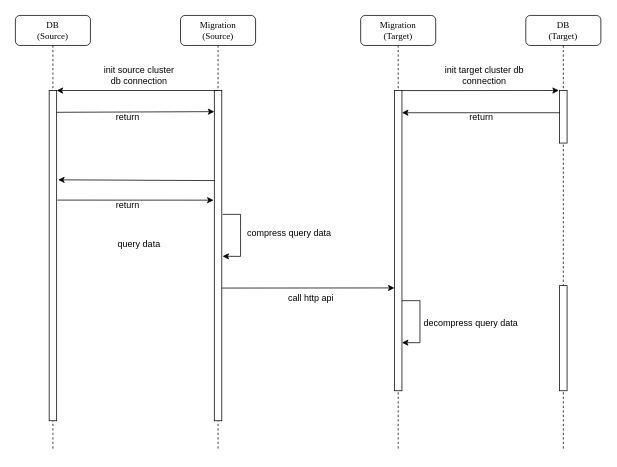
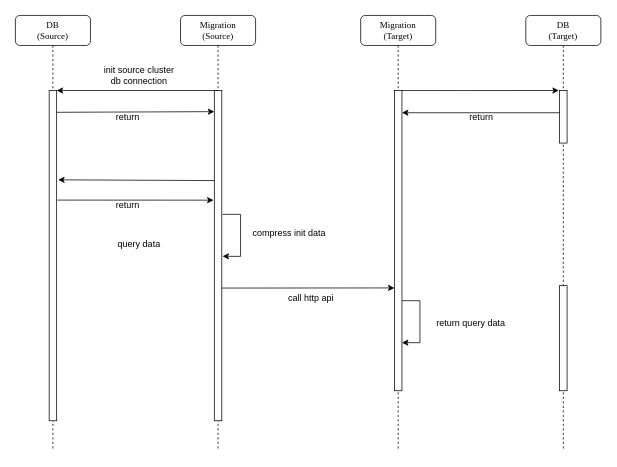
(484, 75) -> none
(289, 233) -> (289, 233)
(471, 323) -> (471, 323)
